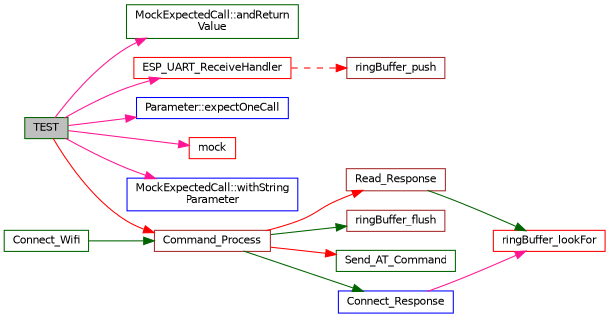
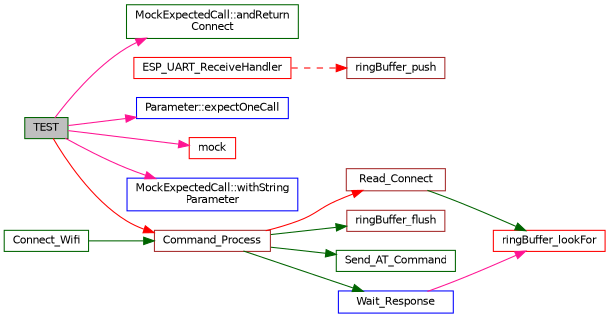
(212, 22) -> (212, 22)
(106, 97) -> none
(396, 180) -> (396, 180)
(298, 250) -> (298, 250)
(396, 302) -> (396, 302)
